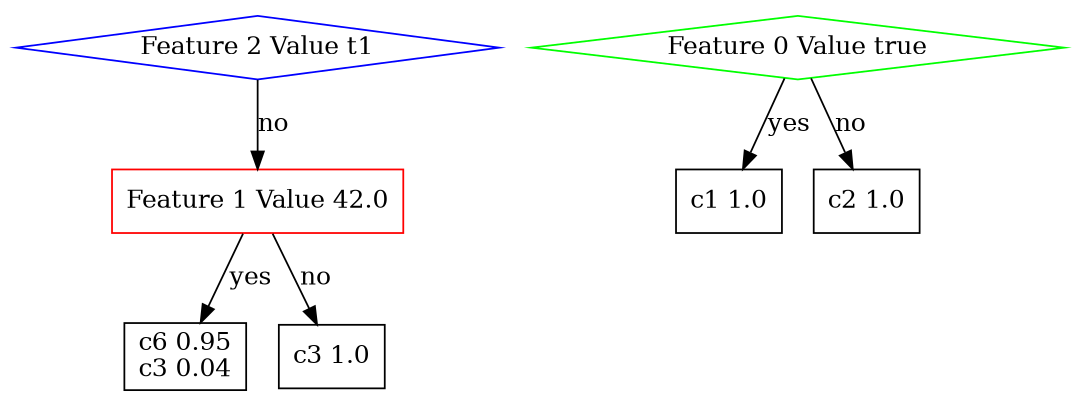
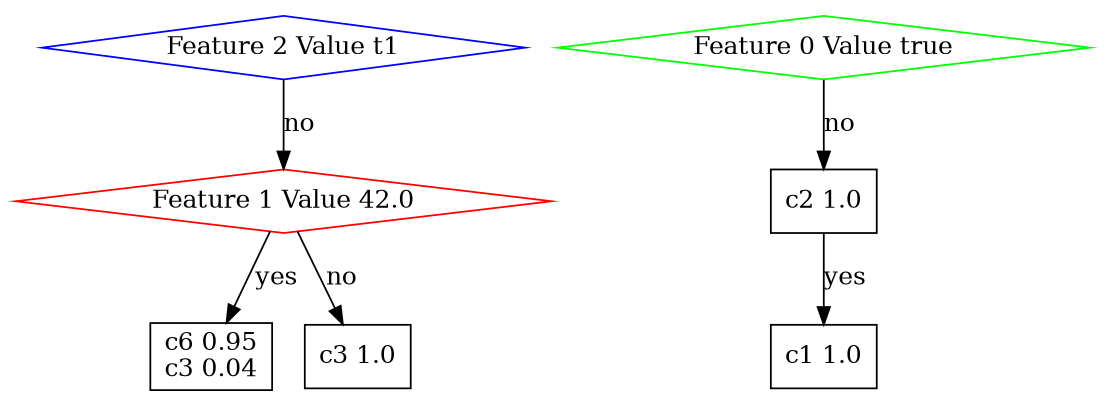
(768, 115) -> (824, 270)
(258, 201) -> (284, 201)
